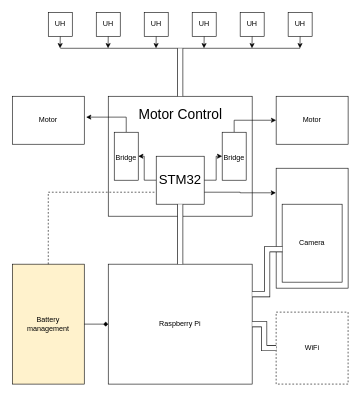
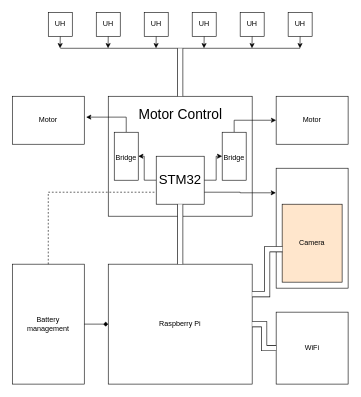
(312, 243) -> (312, 243)
(48, 324) -> (48, 324)
(312, 348) -> (312, 348)
